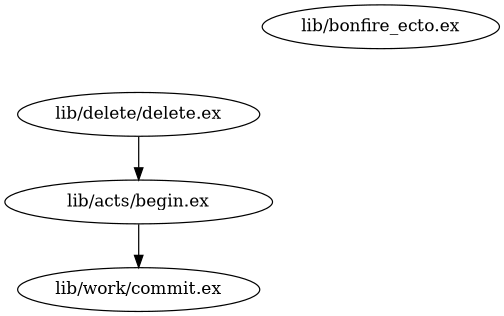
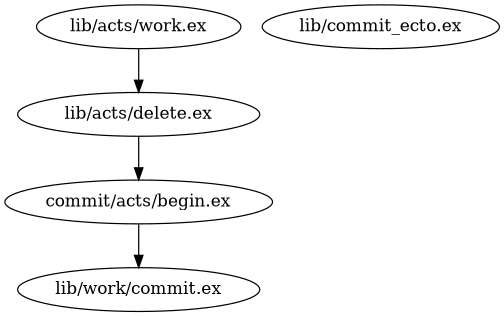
none -> (139, 27)
(381, 27) -> (381, 27)
(139, 114) -> (139, 114)
(139, 202) -> (139, 202)
